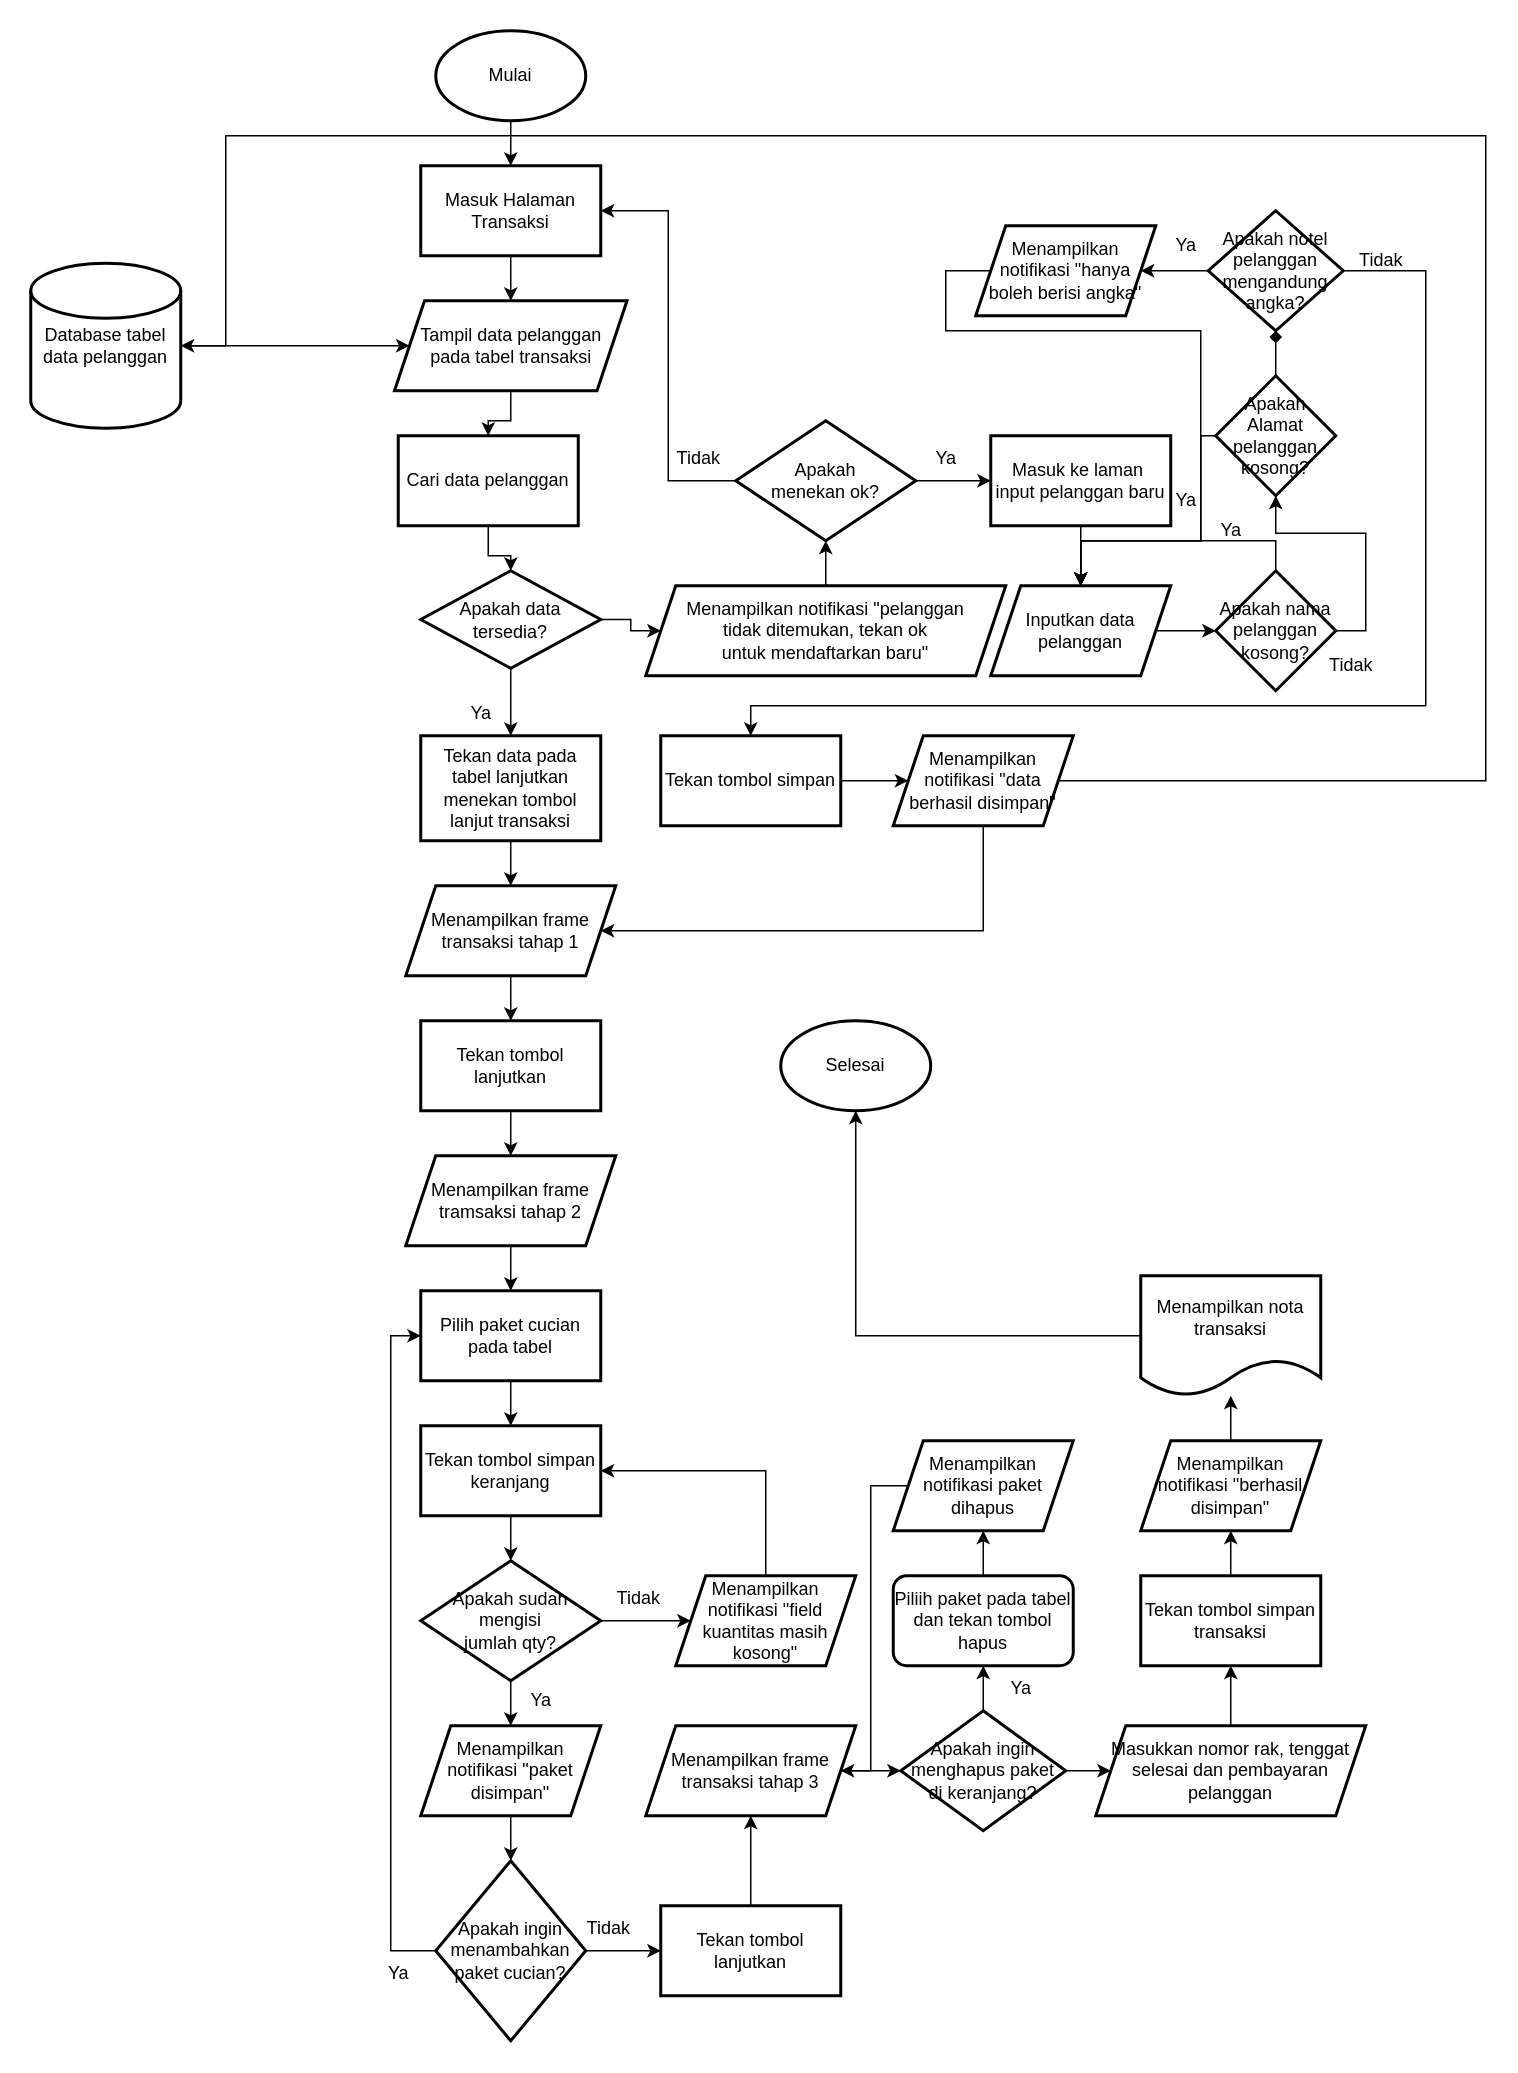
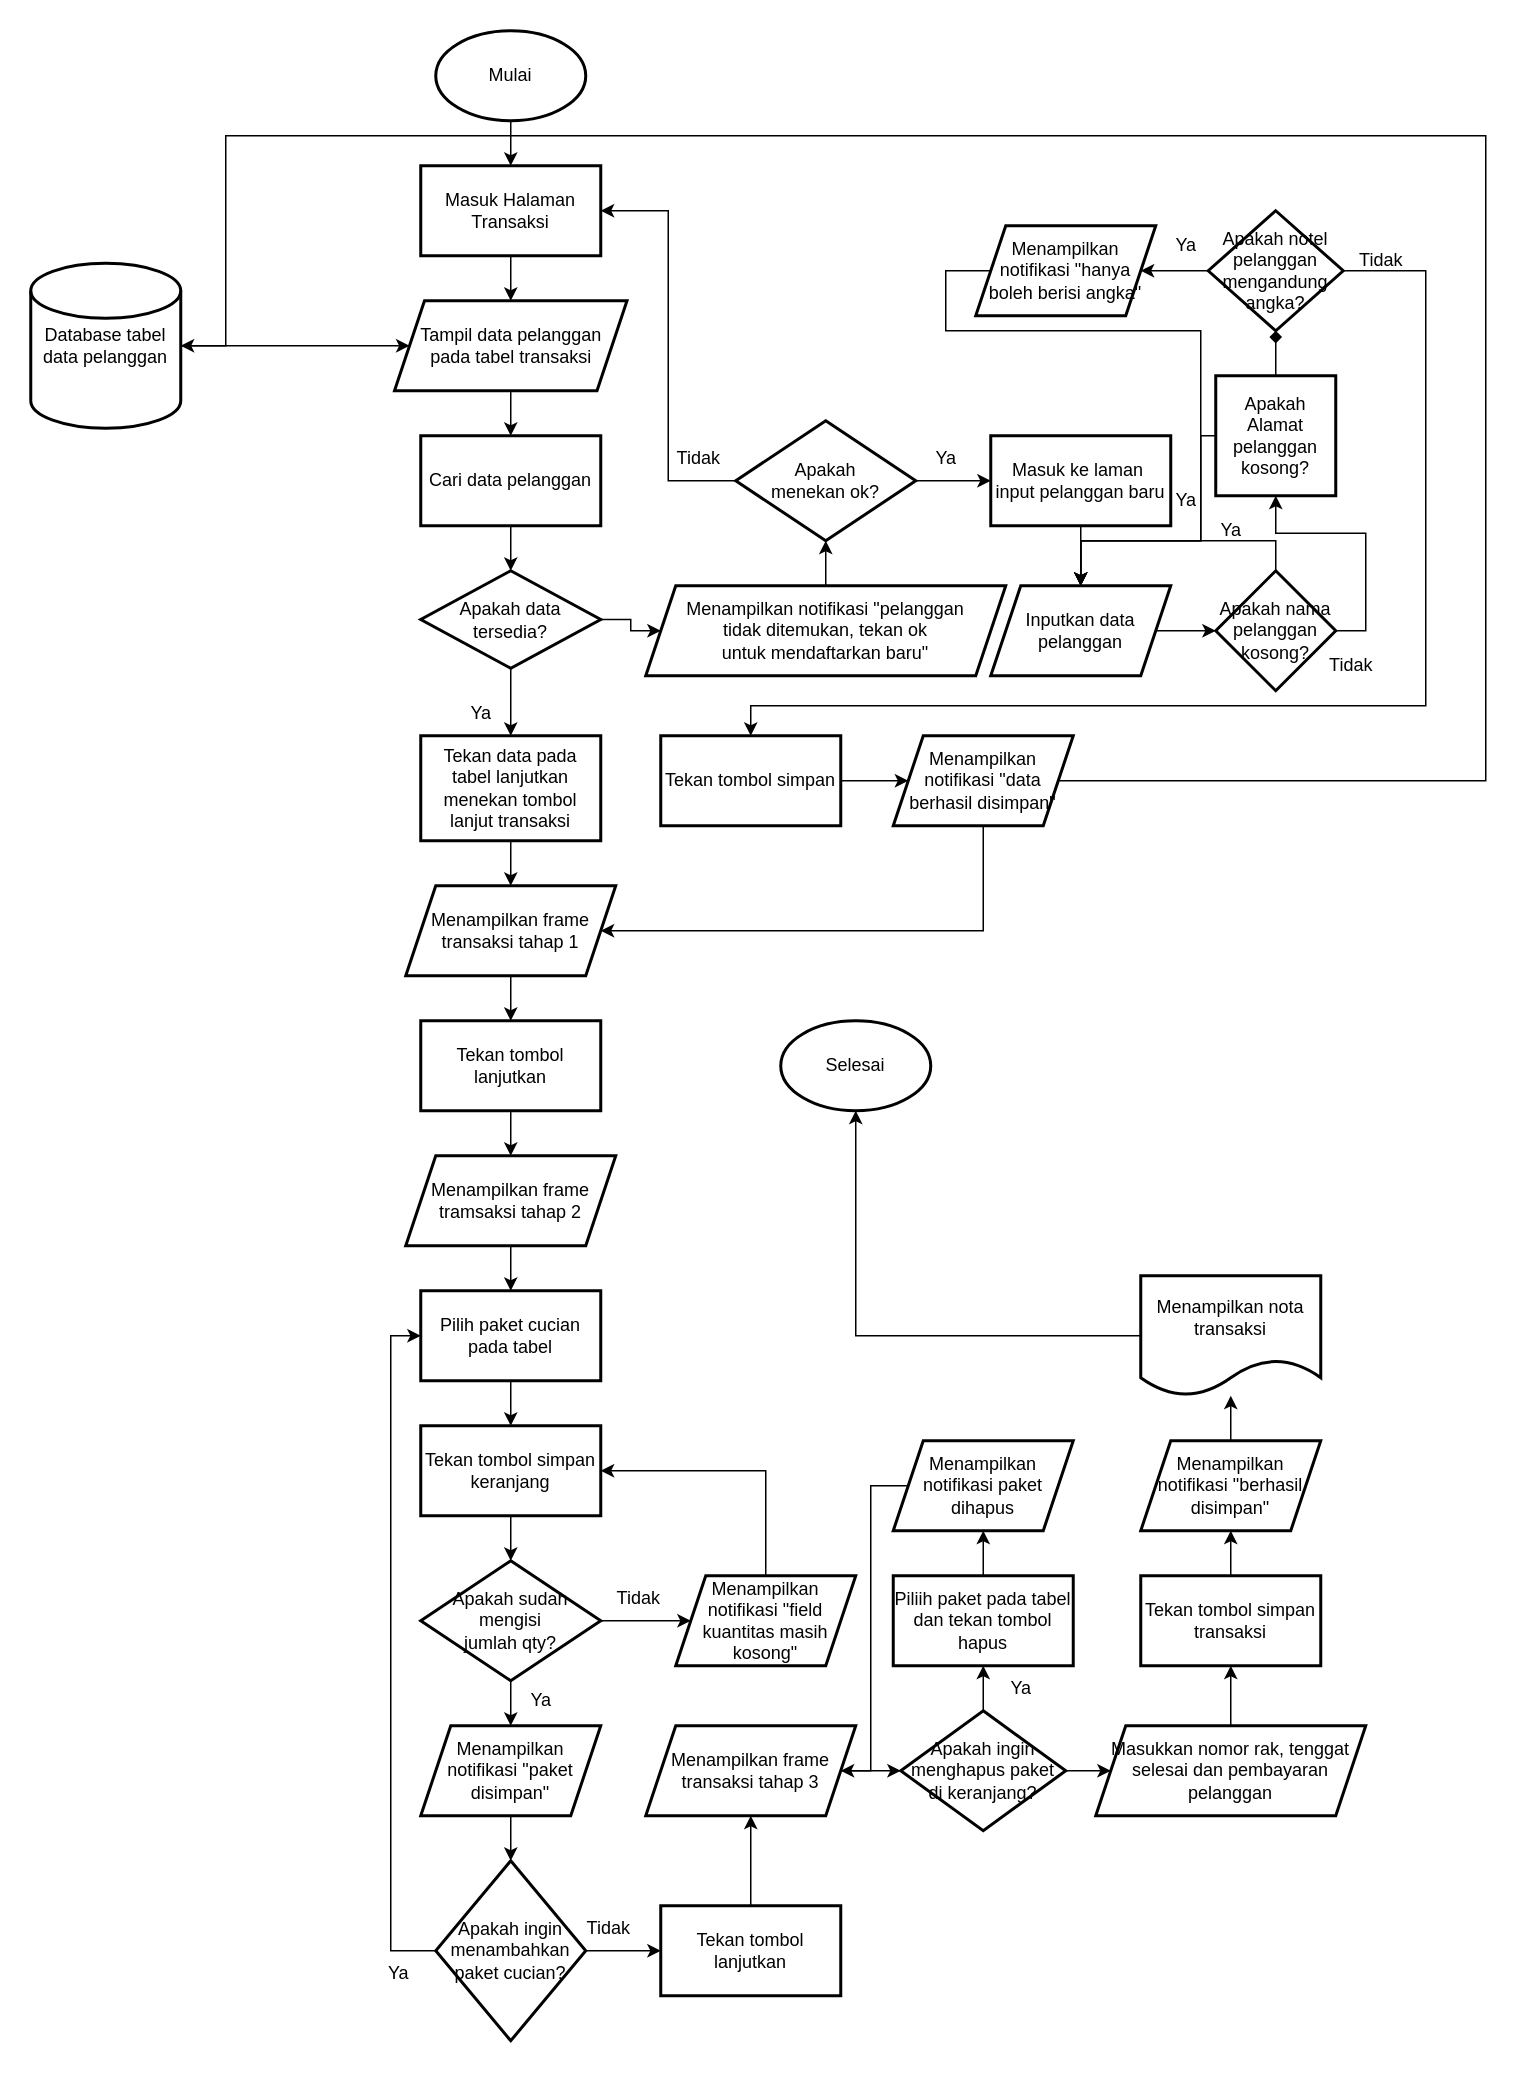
(1276, 436) -> (1276, 436)
(488, 481) -> (511, 481)
(983, 1621) -> (983, 1621)
